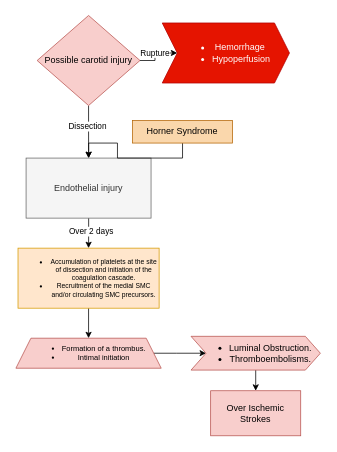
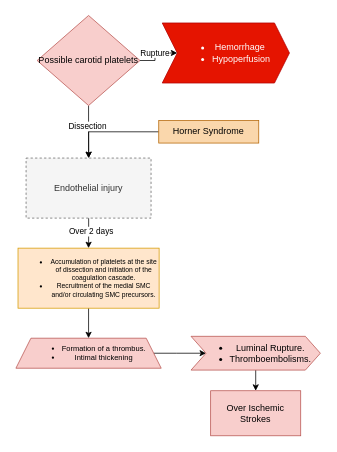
(89, 60) -> (89, 60)
(182, 132) -> (209, 132)
(89, 188) -> (89, 188)
(89, 353) -> (89, 353)
(255, 353) -> (255, 353)
